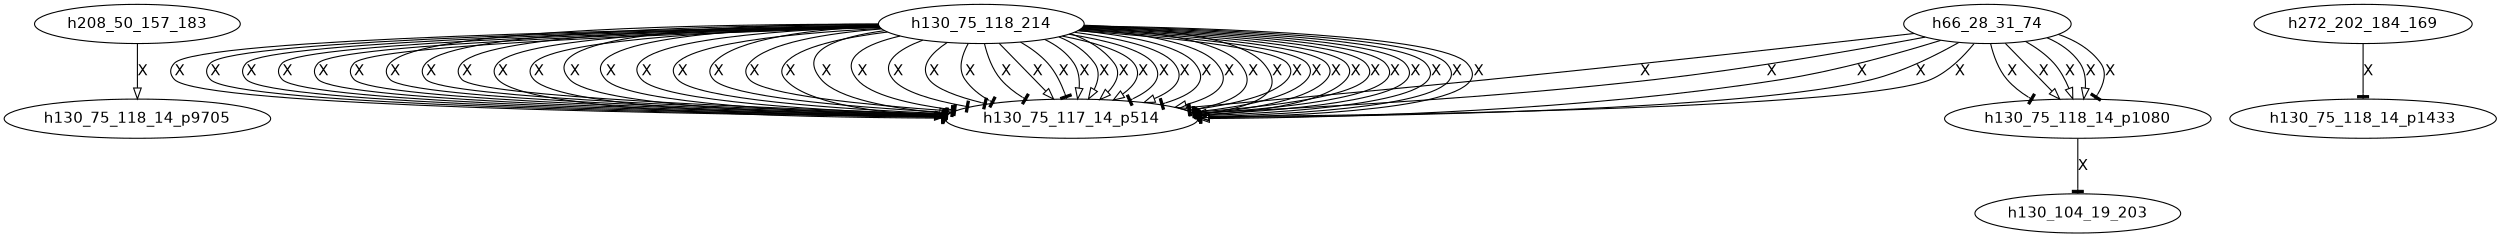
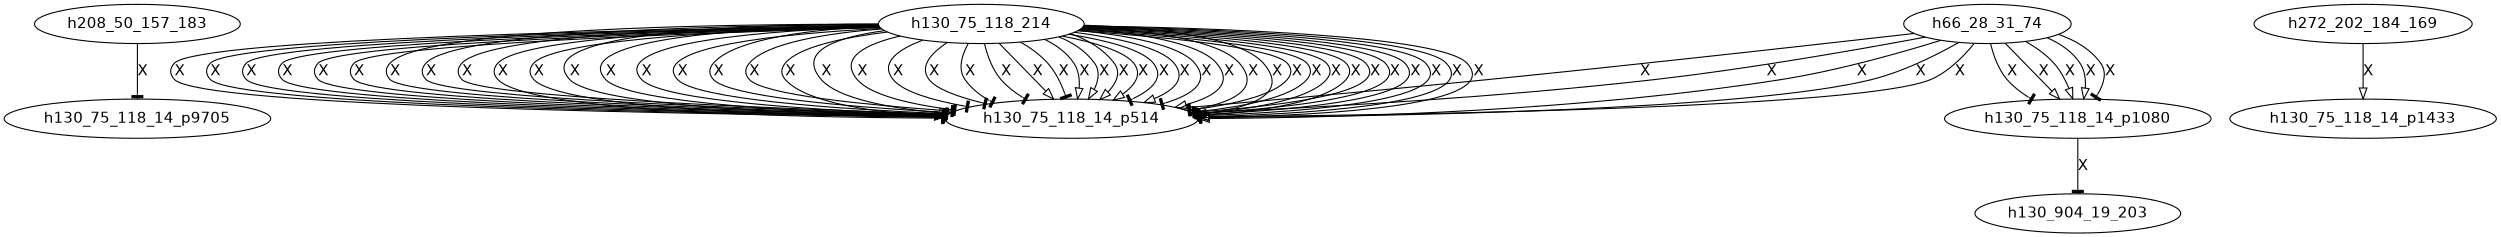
(137, 66) -> (137, 69)
(2363, 69) -> (2363, 66)
(1072, 119) -> (1072, 119)
(2078, 213) -> (2078, 213)
